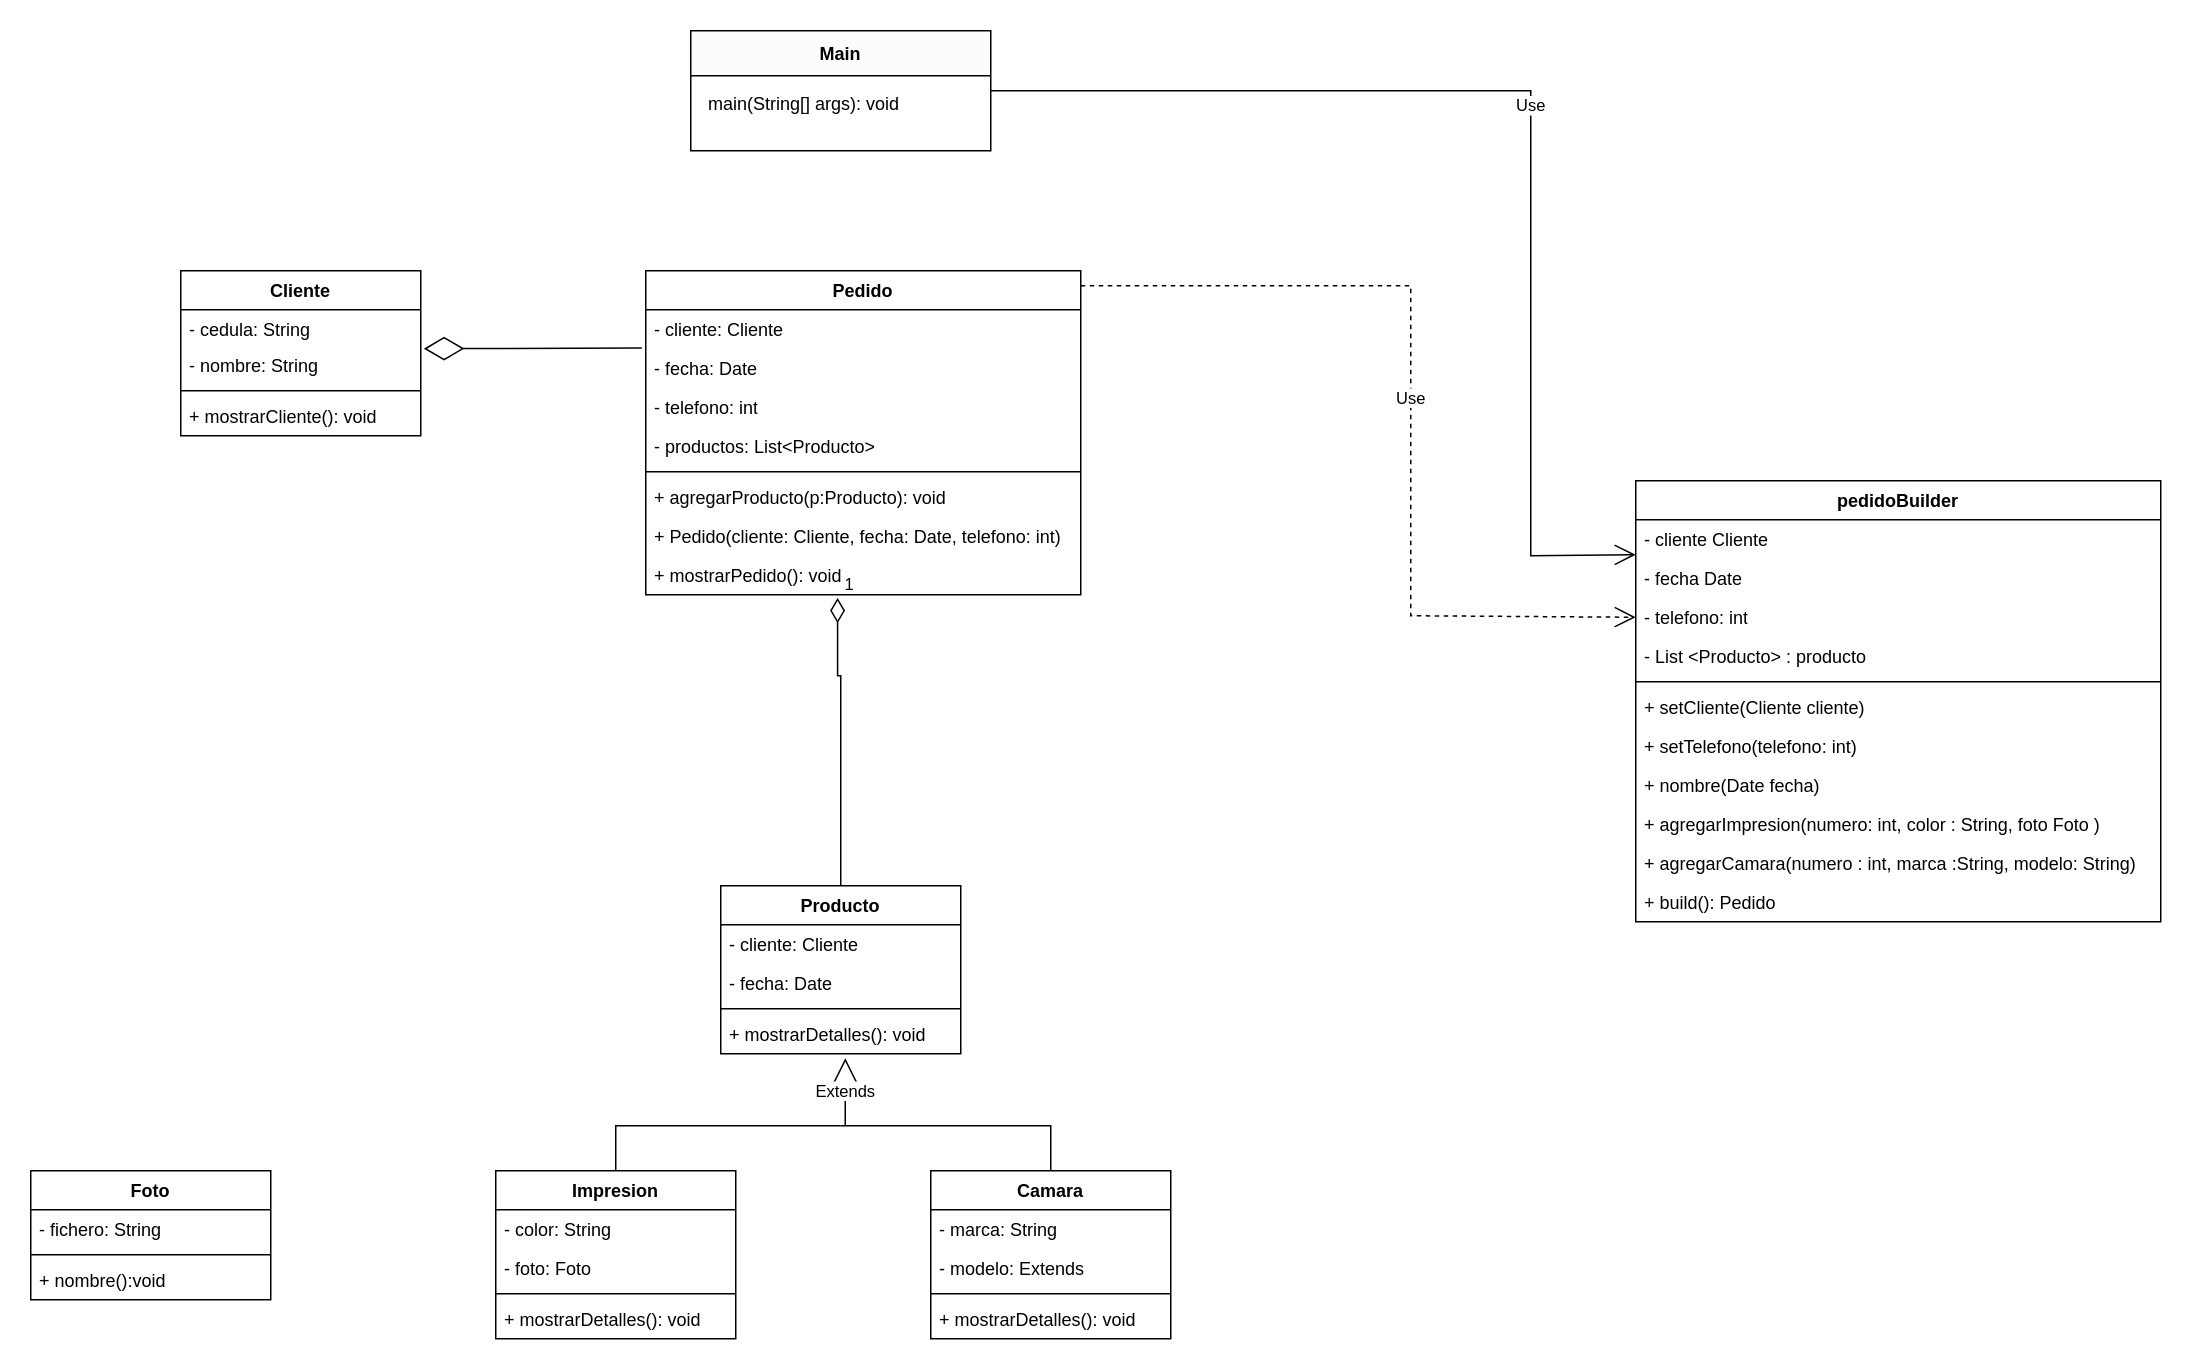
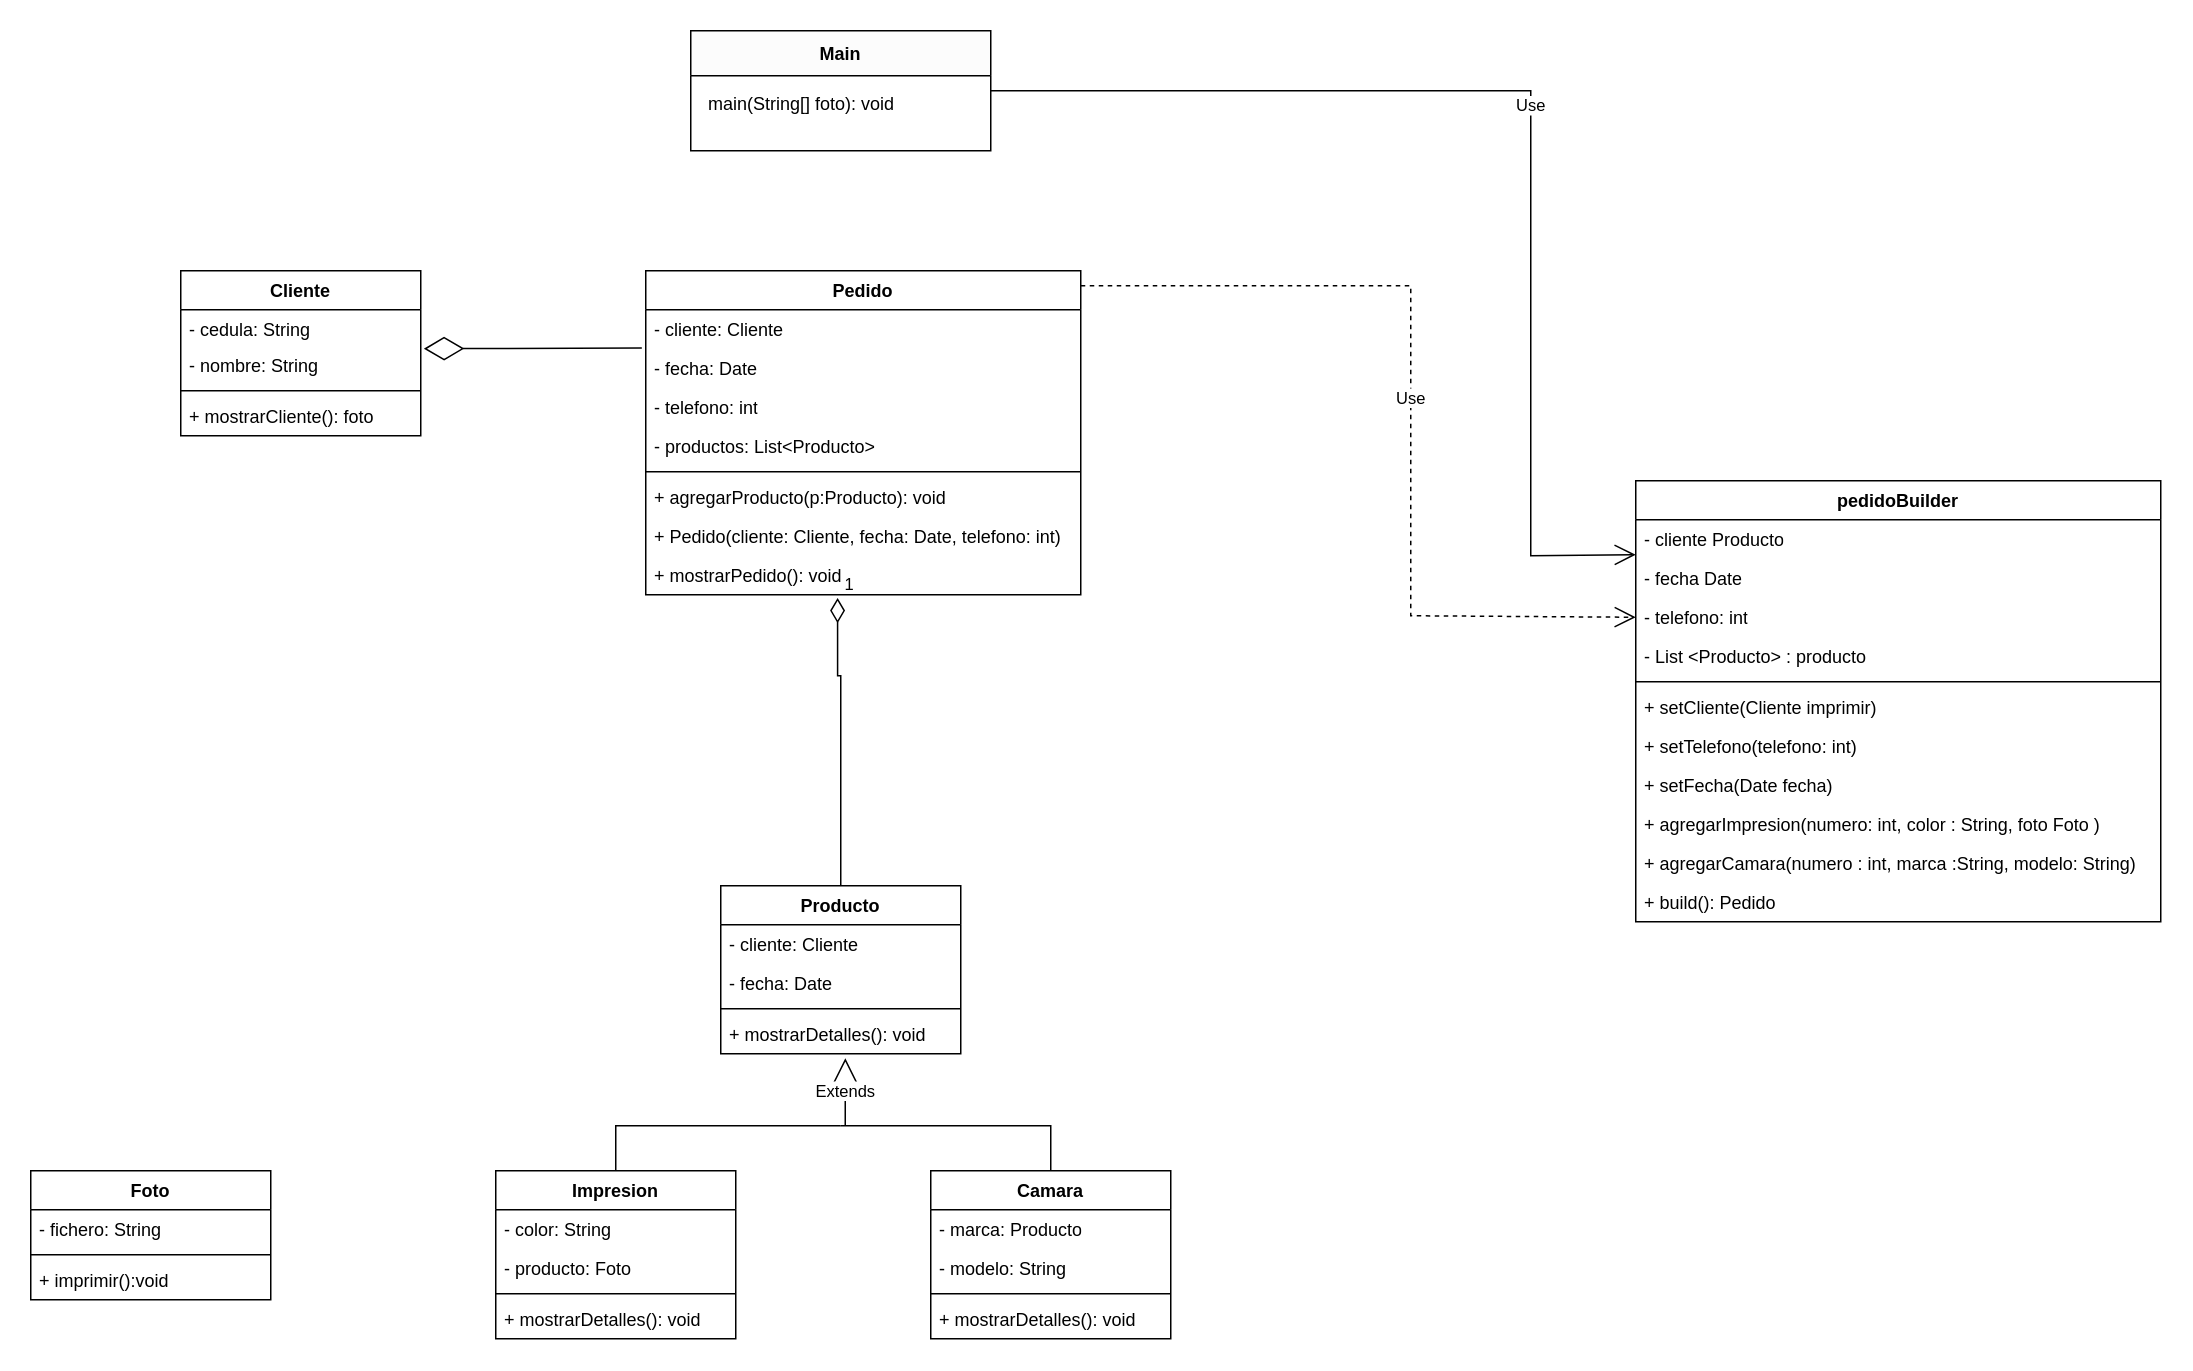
(821, 105) -> (821, 105)
(297, 418) -> (299, 418)
(1716, 541) -> (1726, 541)
(1772, 709) -> (1775, 709)
(1741, 787) -> (1751, 787)
(1006, 1231) -> (1018, 1231)
(558, 1270) -> (578, 1270)
(1016, 1270) -> (1009, 1270)
(108, 1282) -> (111, 1282)
